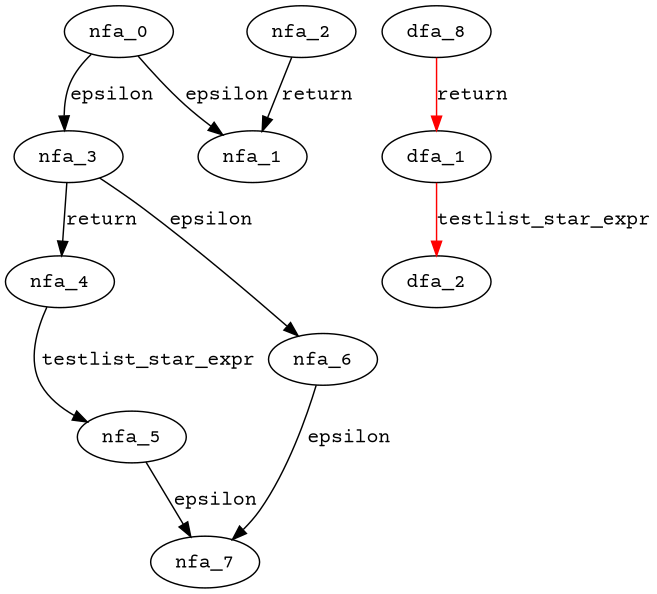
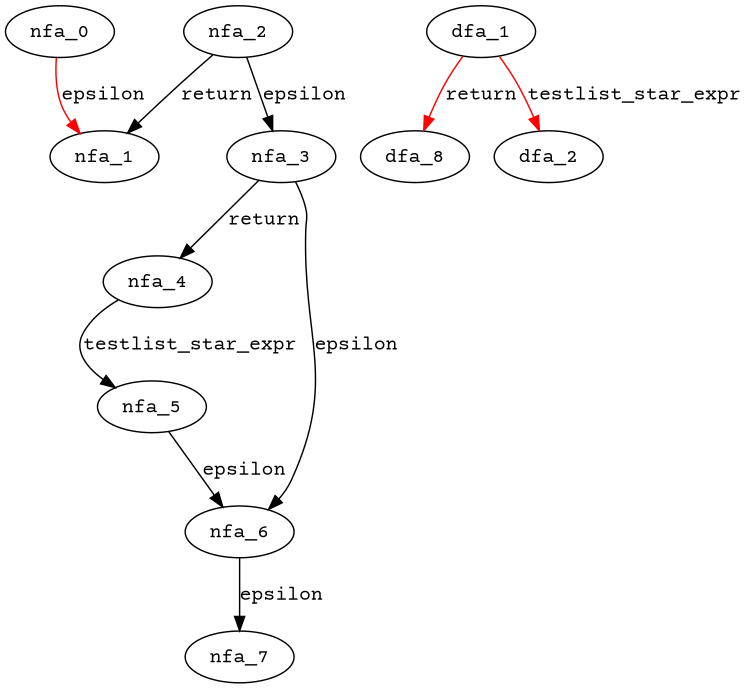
(71, 82) -> (257, 87)
(437, 87) -> (444, 86)
(173, 93) -> (58, 91)
(165, 493) -> (192, 463)
